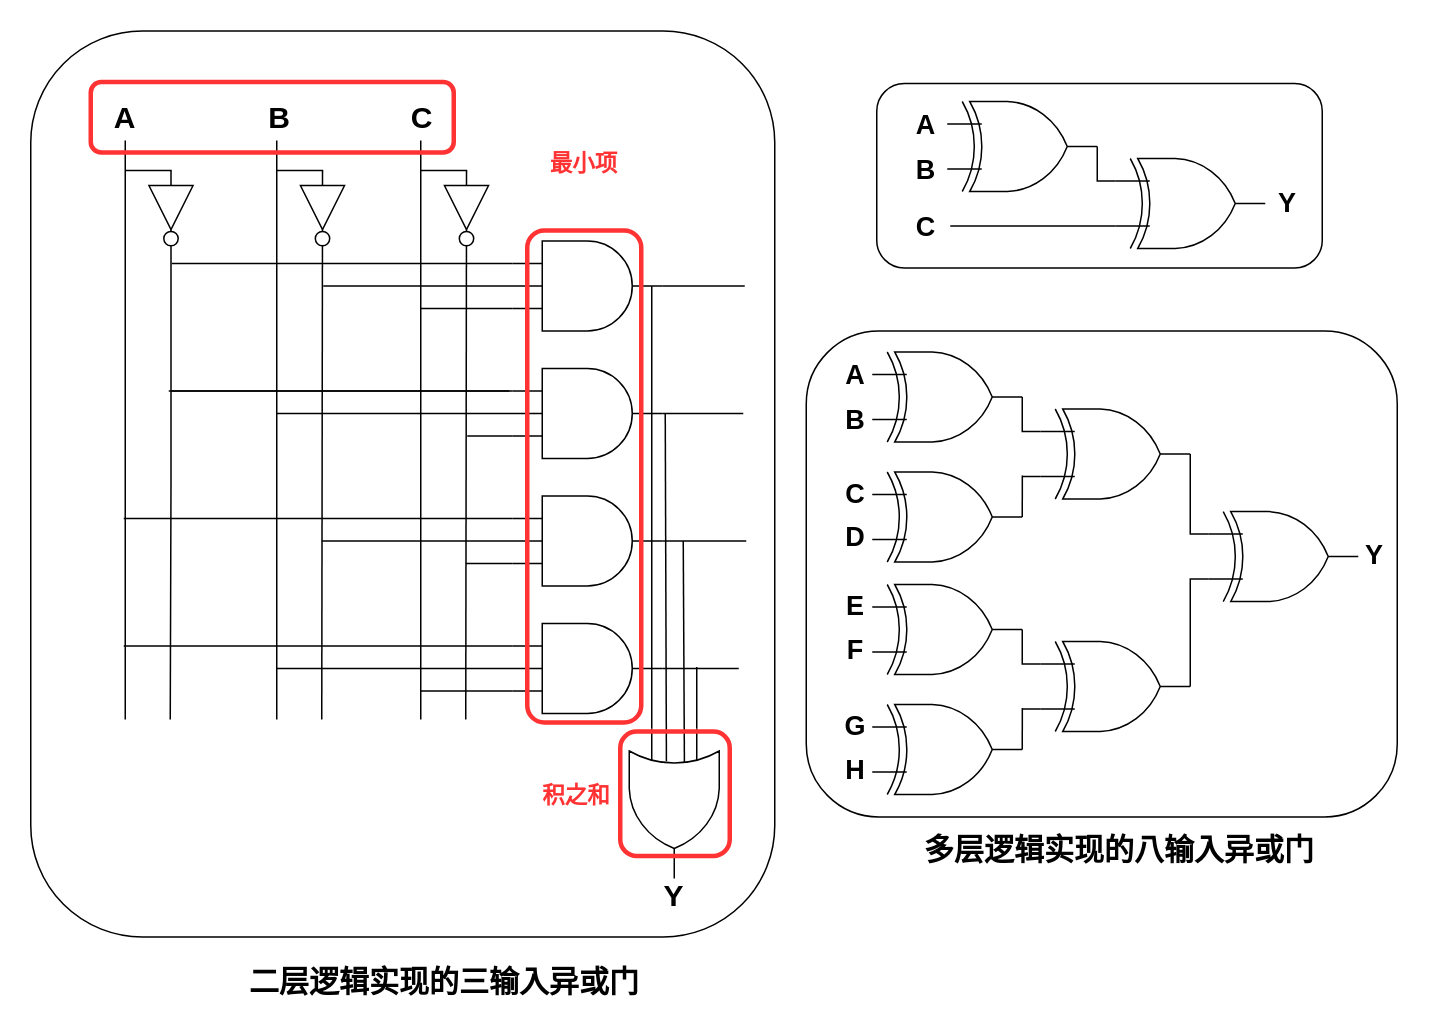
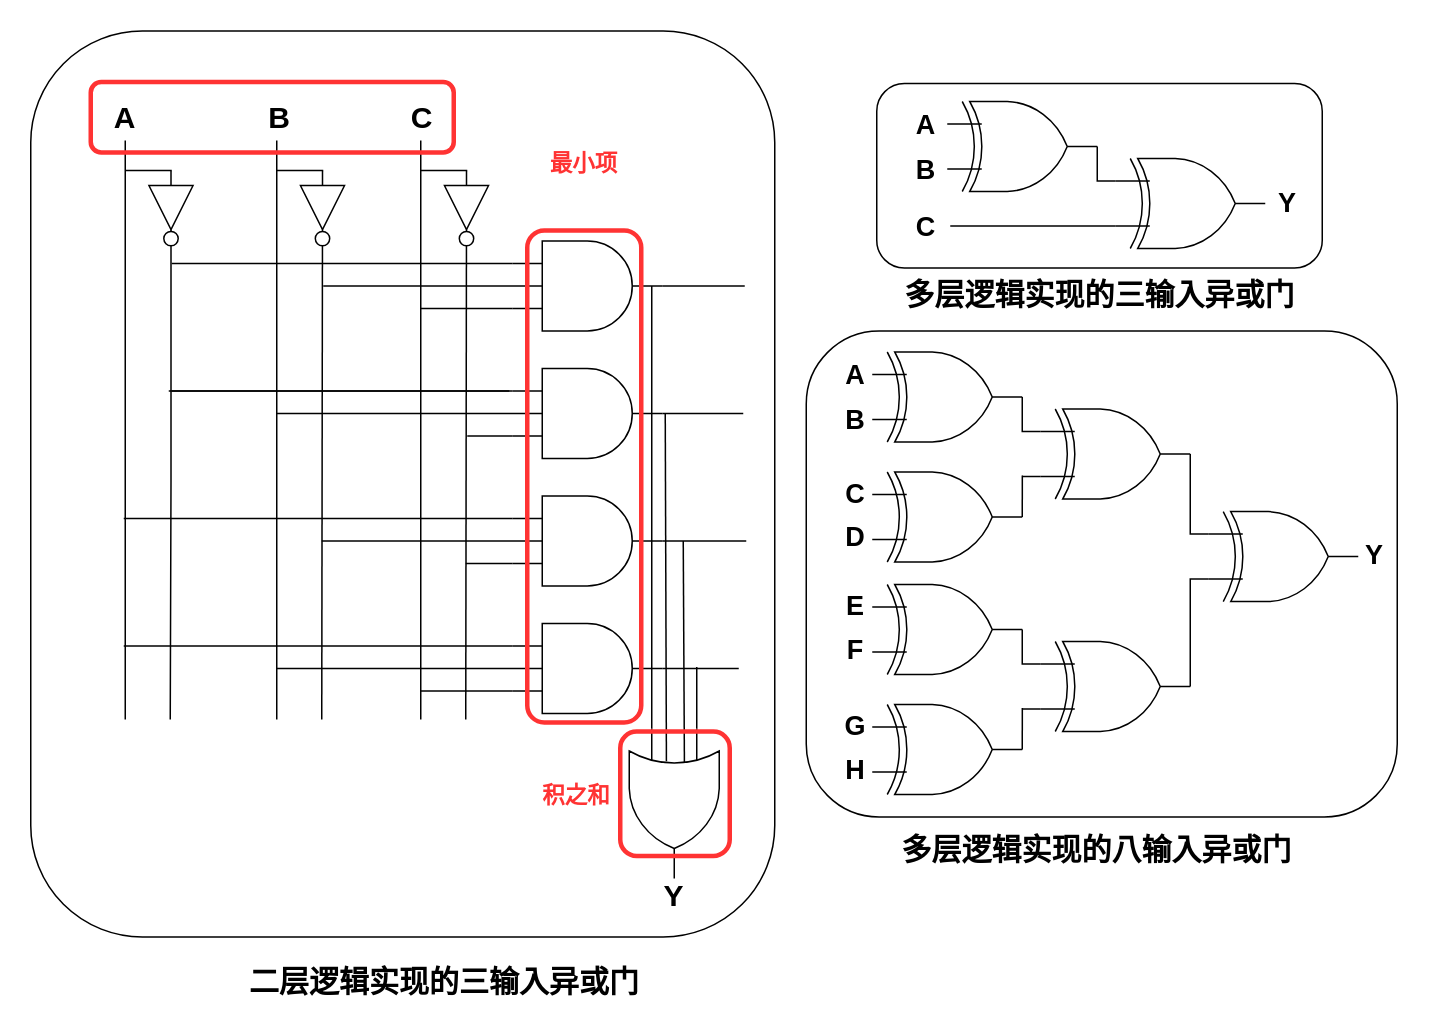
none -> (1100, 293)
(1120, 848) -> (1097, 848)
